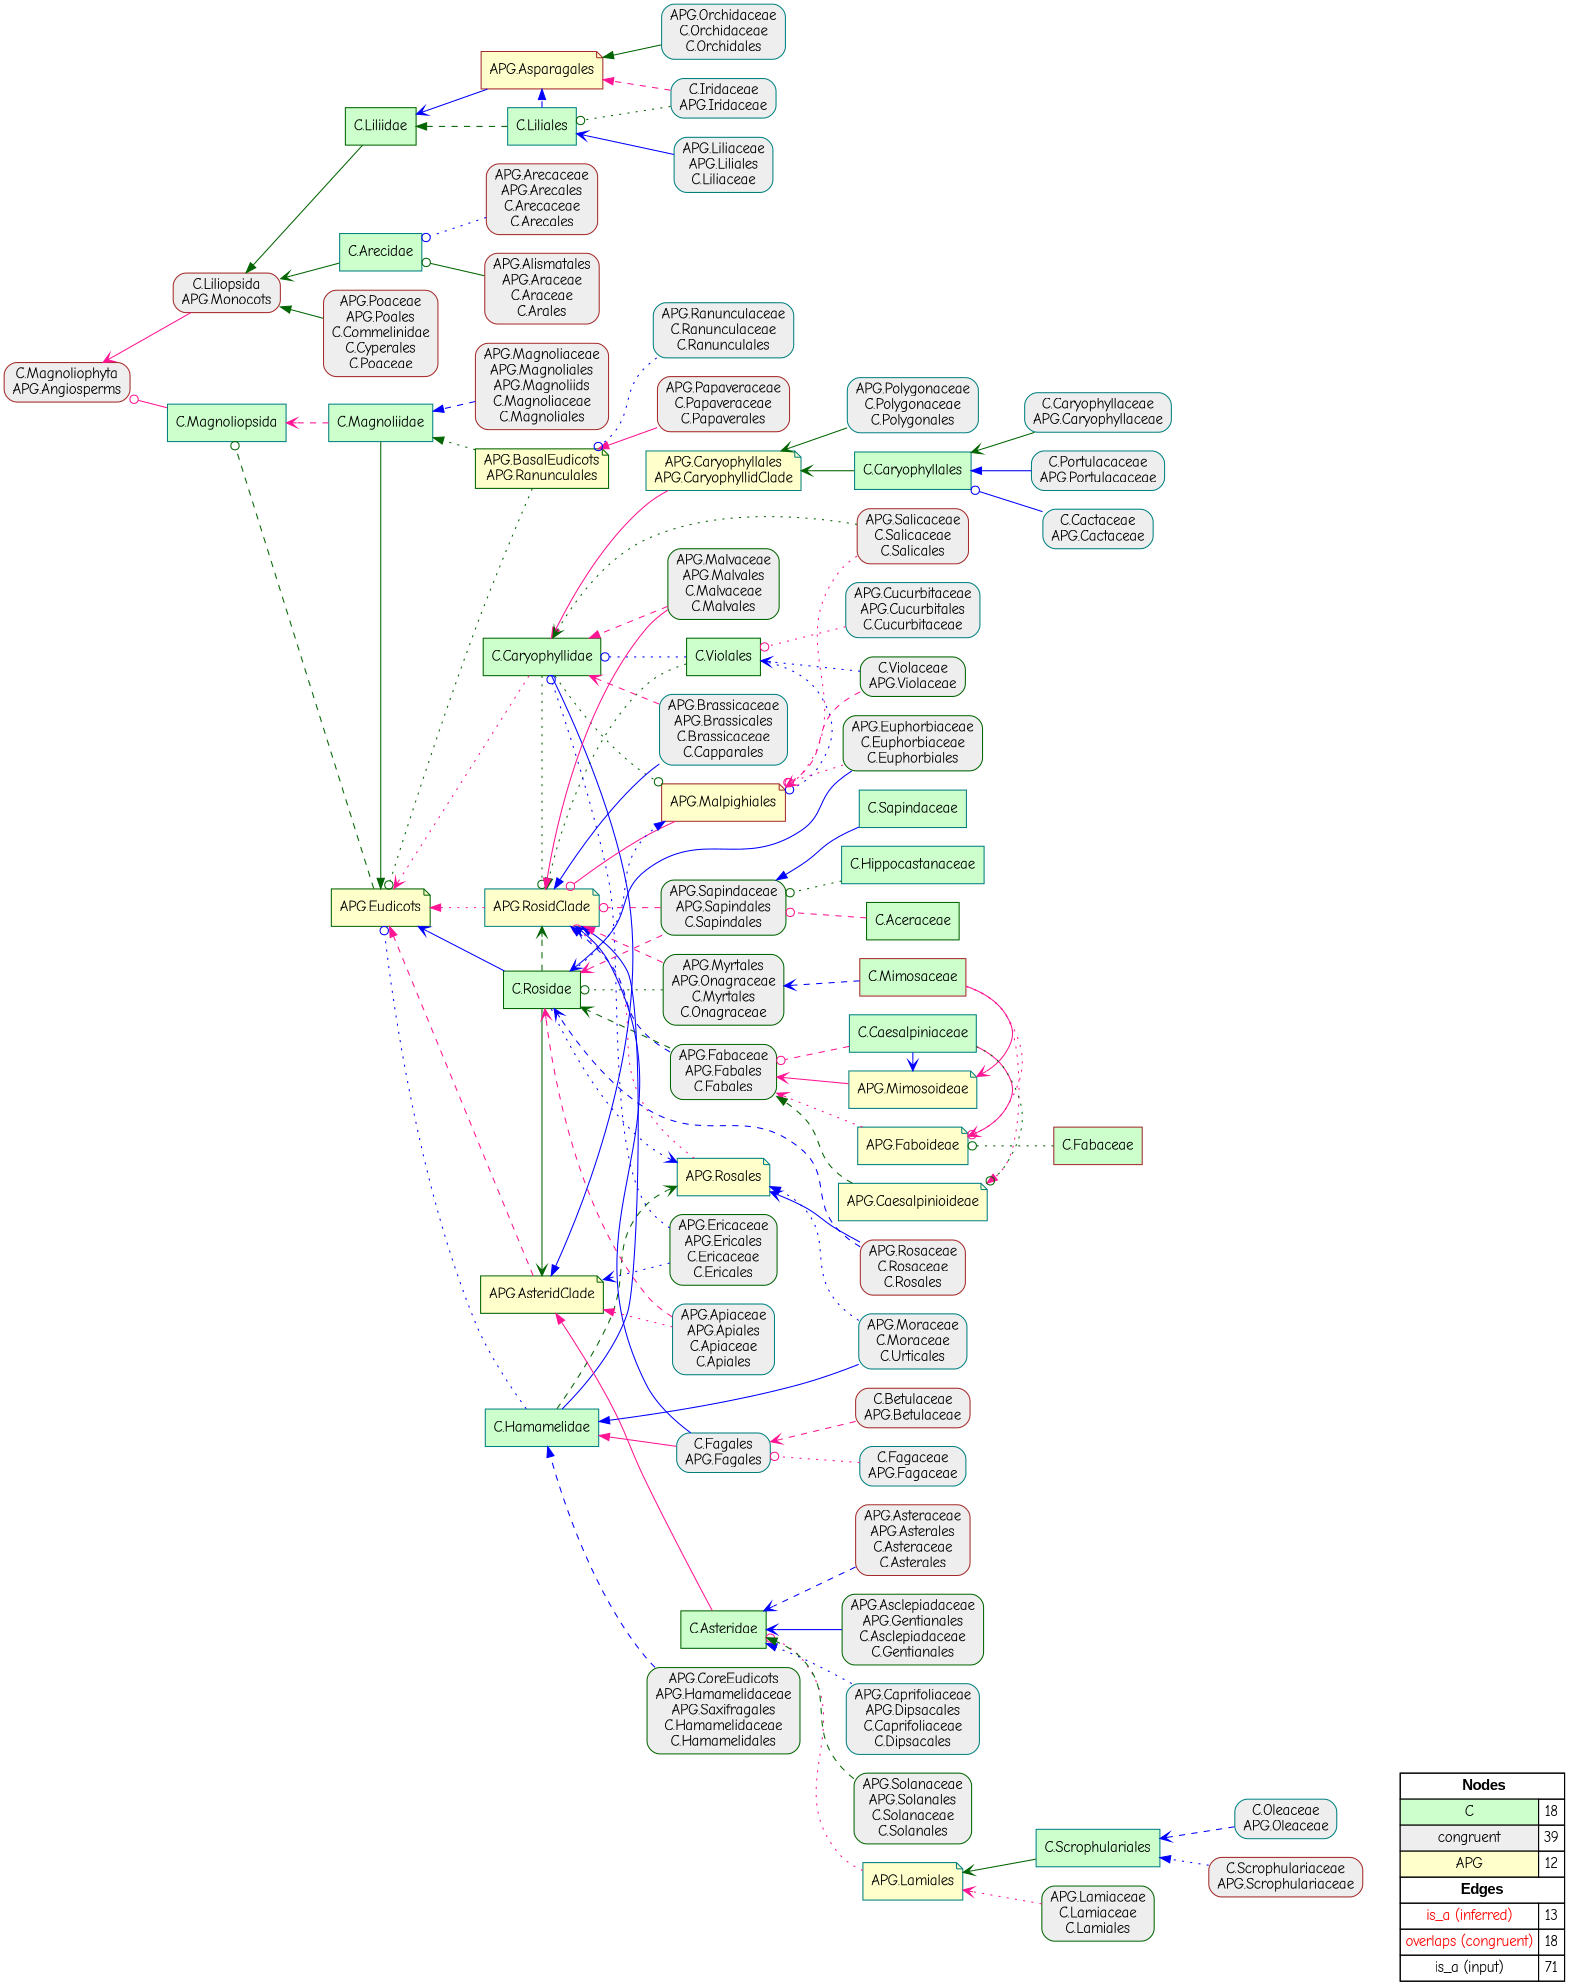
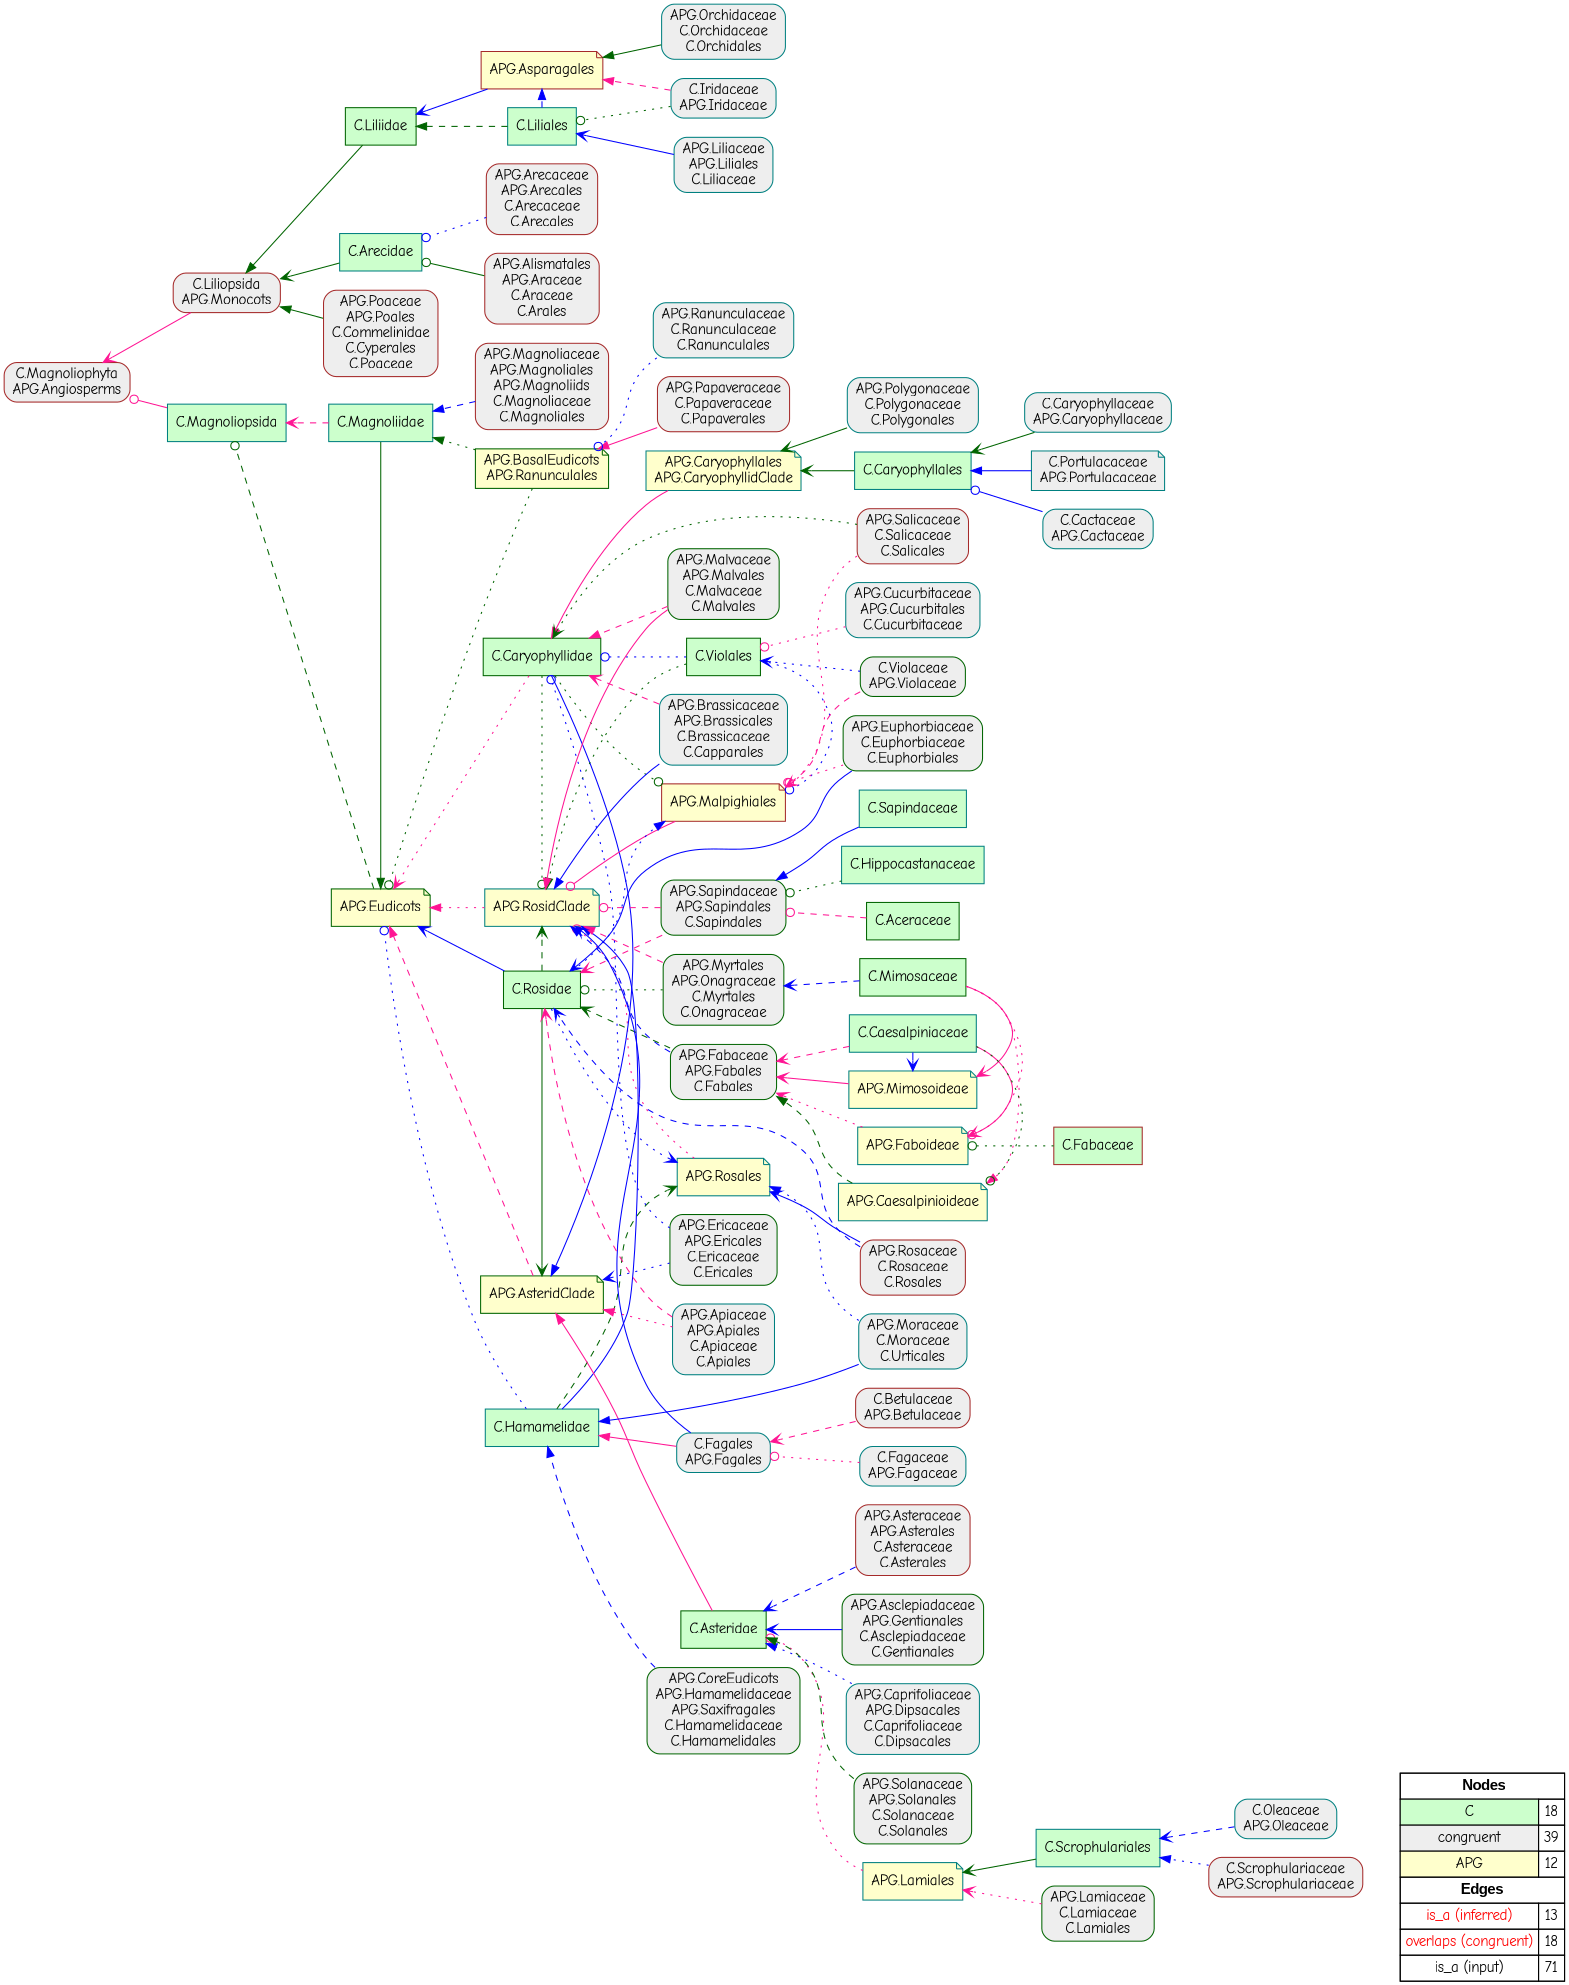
(1098, 471) -> (1098, 471)
(913, 977) -> (913, 977)
(817, 1053) -> (818, 1053)
